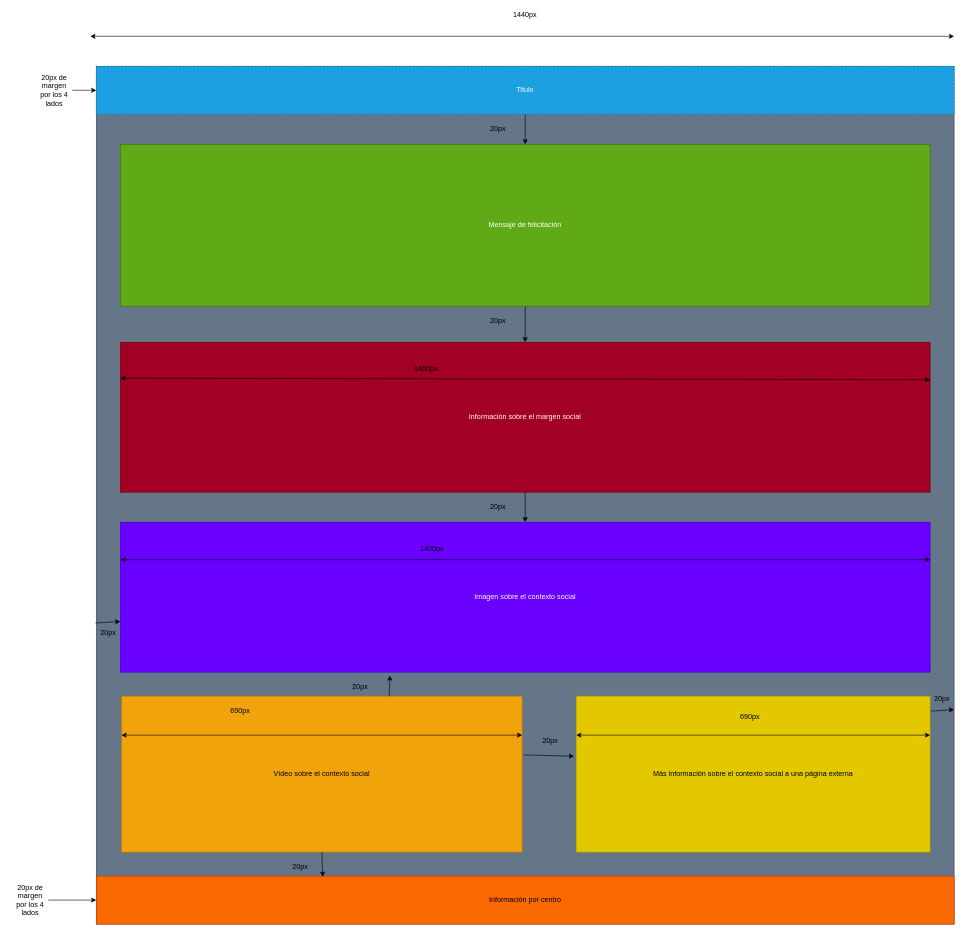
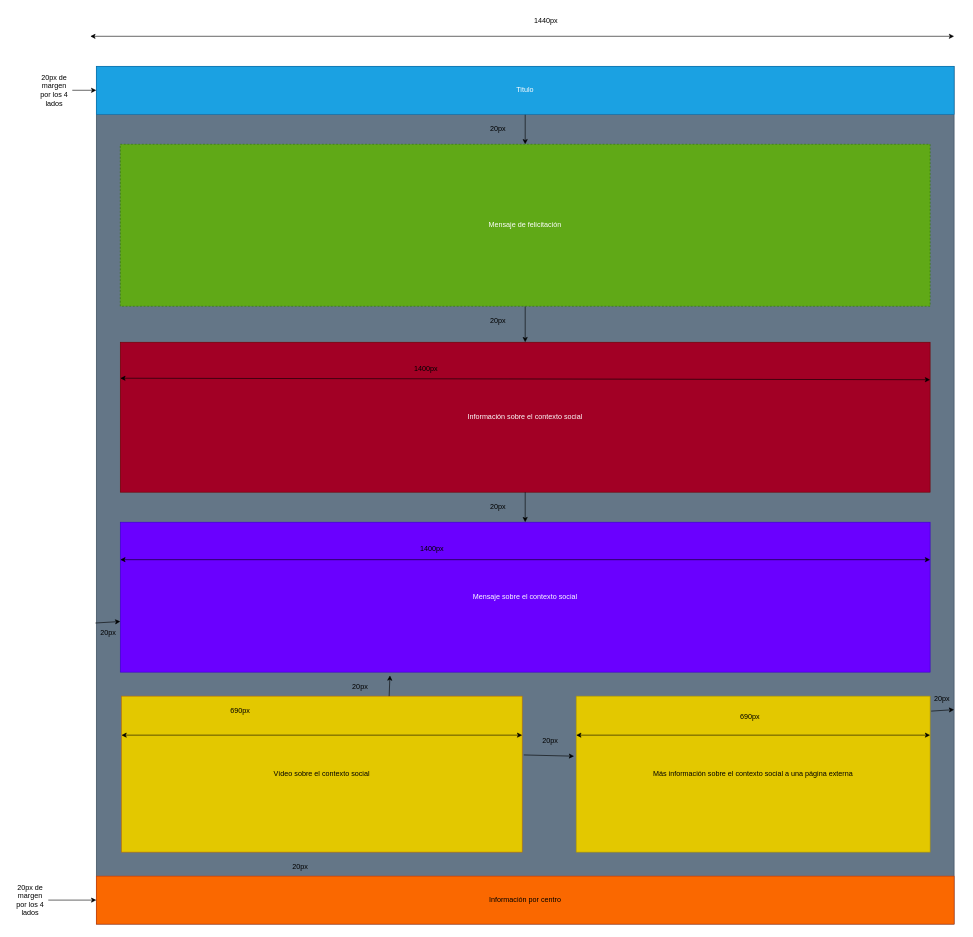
(525, 15) -> (546, 21)
(525, 90) -> (525, 90)
(525, 225) -> (525, 225)
(525, 417) -> (525, 417)
(525, 597) -> (525, 597)
(322, 774) -> (322, 774)
(322, 868) -> none
